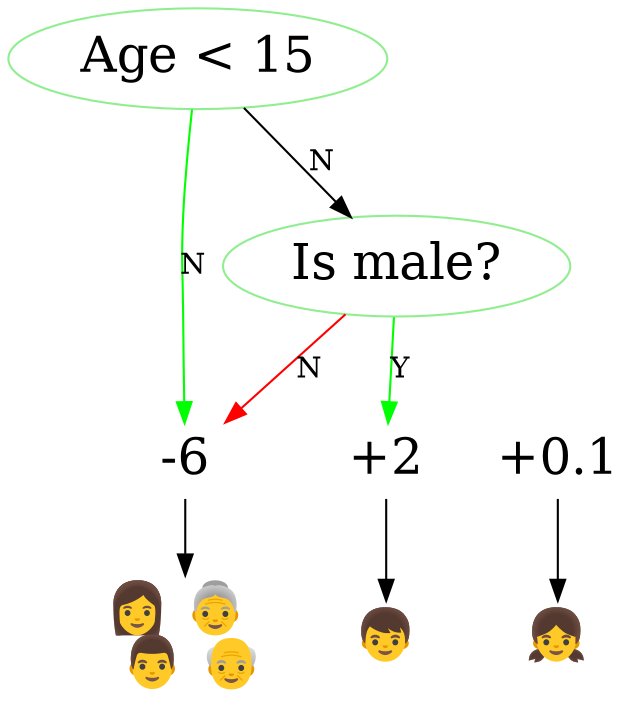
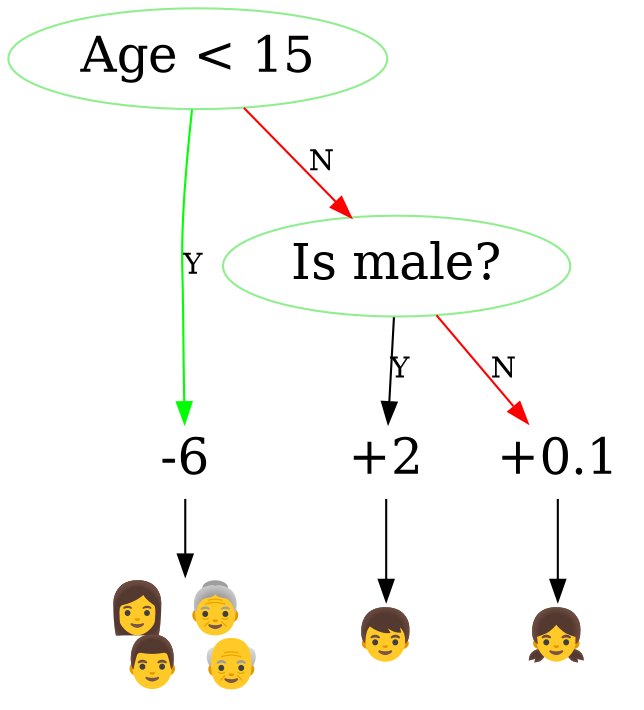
(290, 155) -> (290, 155)
(194, 266) -> (194, 266)
(392, 360) -> (392, 360)
(293, 361) -> (475, 361)
